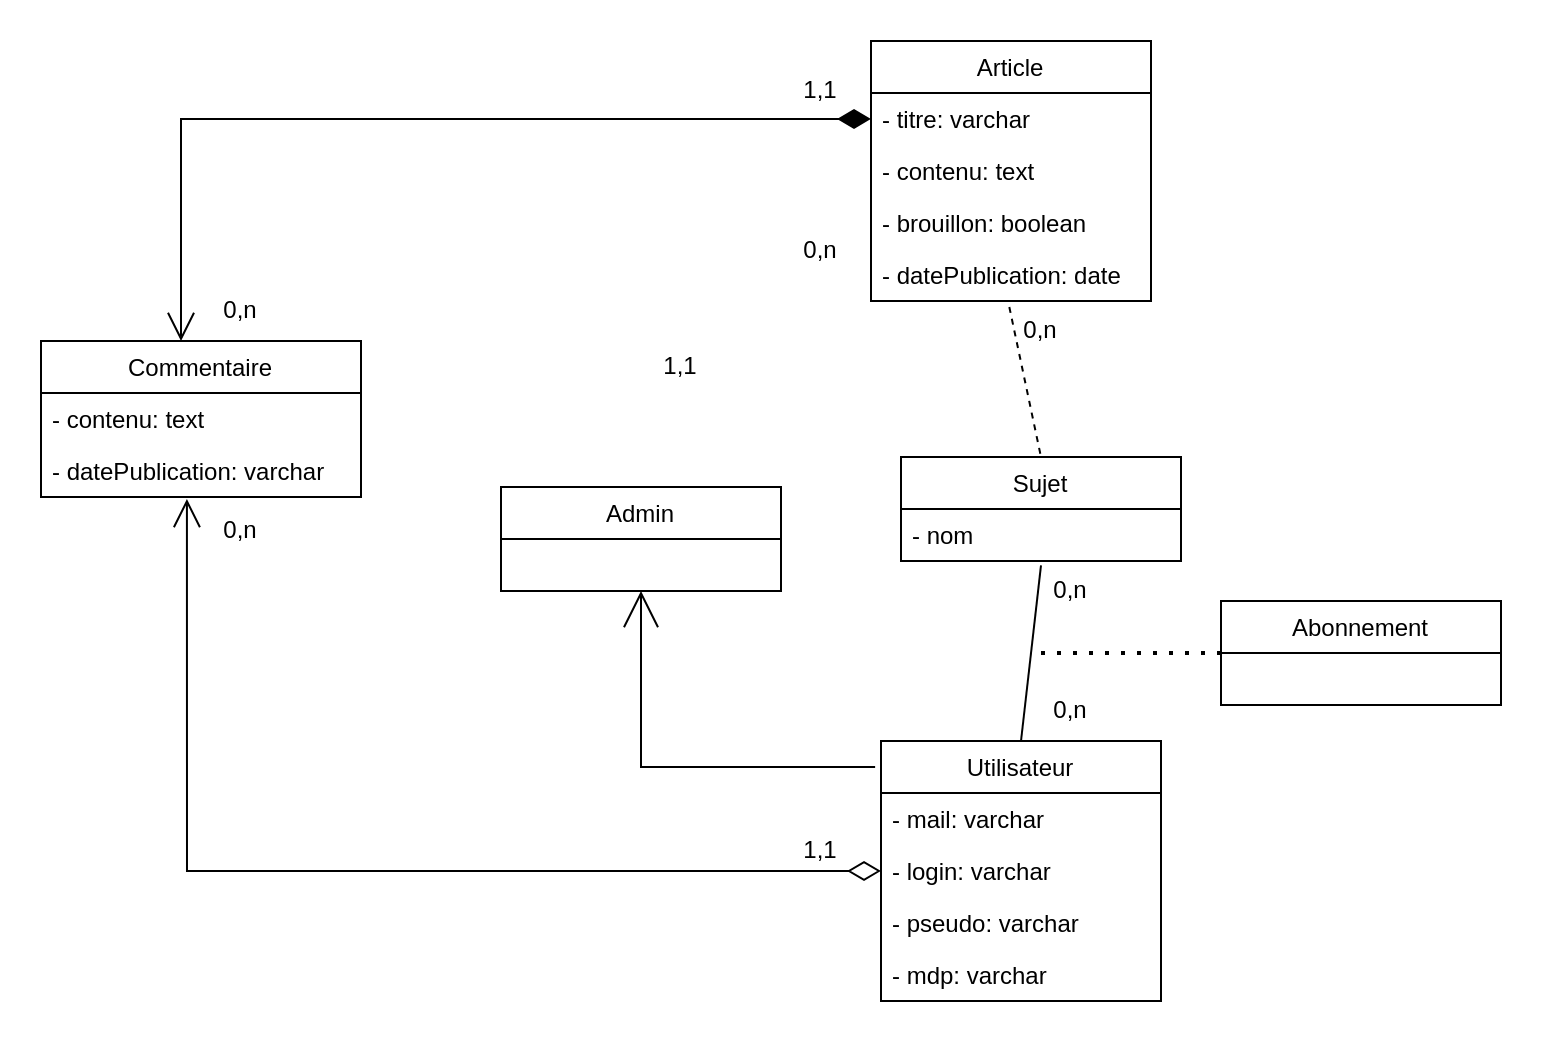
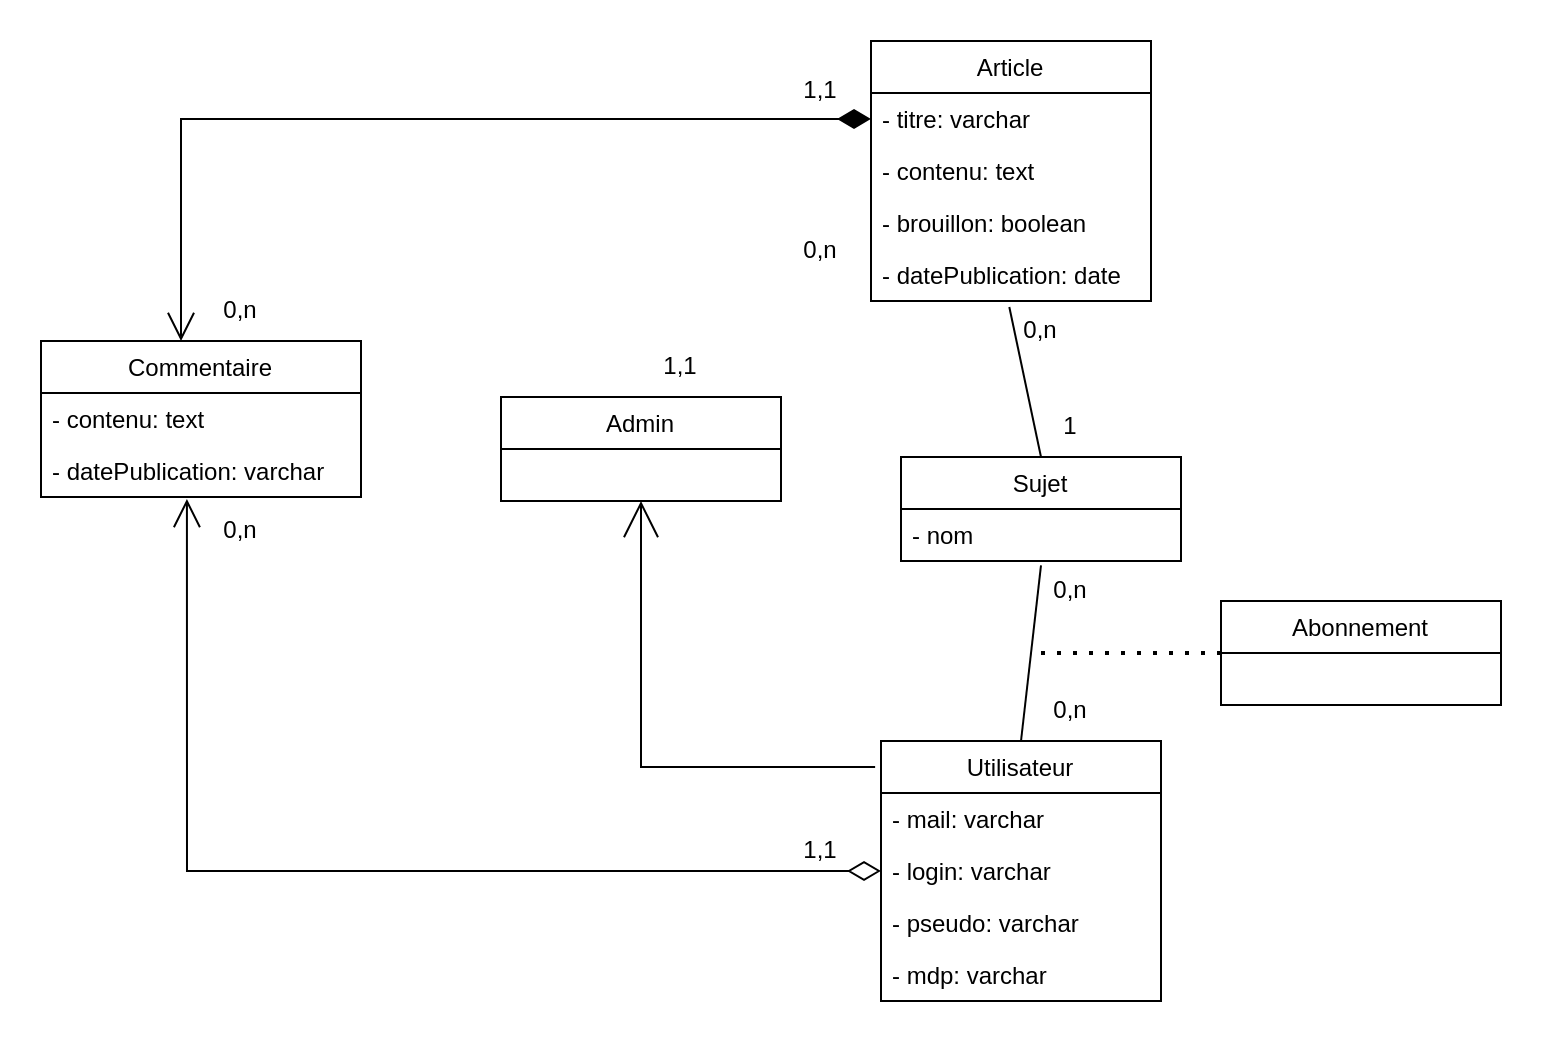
(1025, 382) -> (1025, 382)
none -> (1071, 427)
(641, 539) -> (641, 449)
